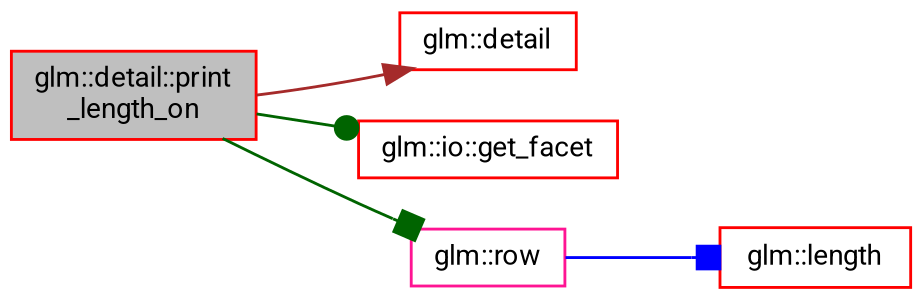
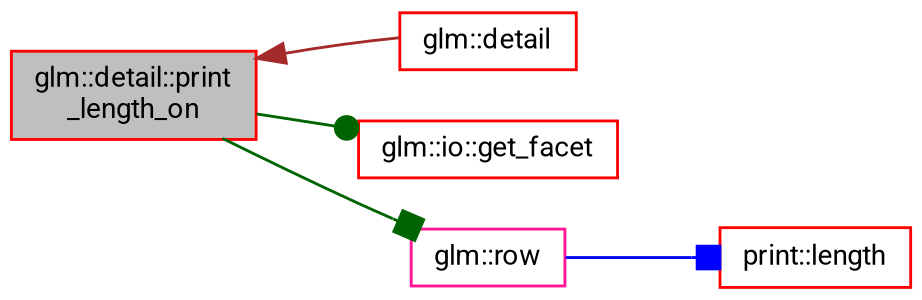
(321, 86) -> (342, 45)
(815, 258) -> (815, 258)
